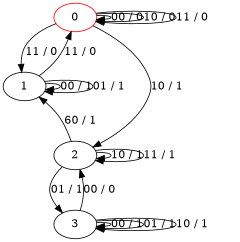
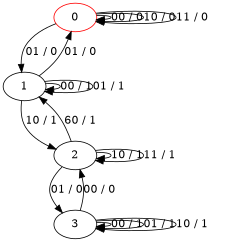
(42, 52) -> (42, 52)
(80, 52) -> (80, 52)
(151, 82) -> (26, 128)
(67, 190) -> (67, 190)
